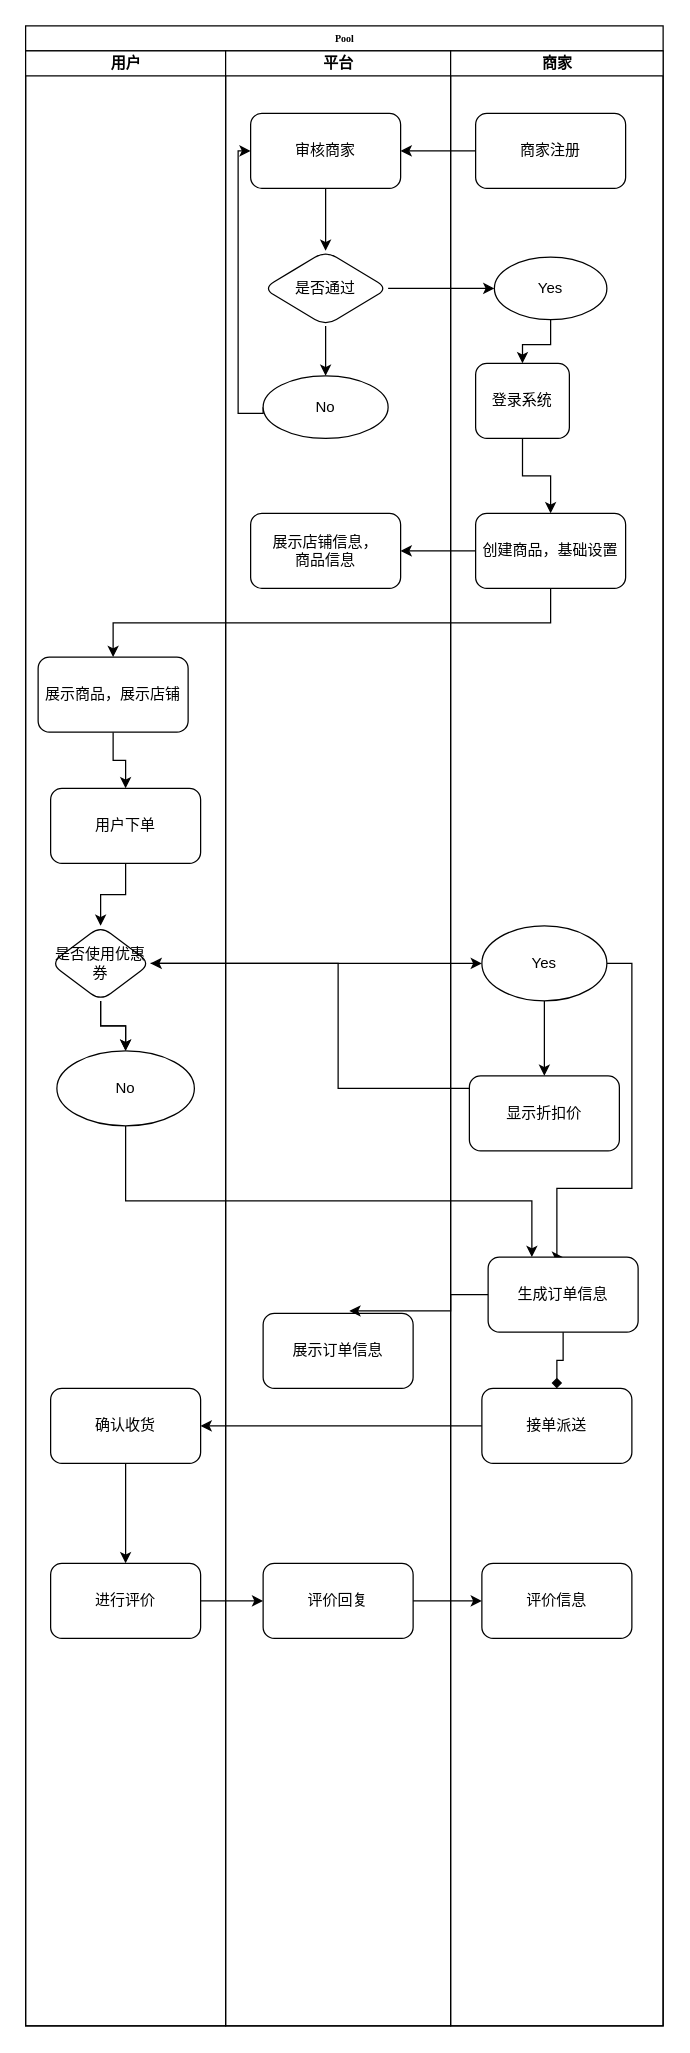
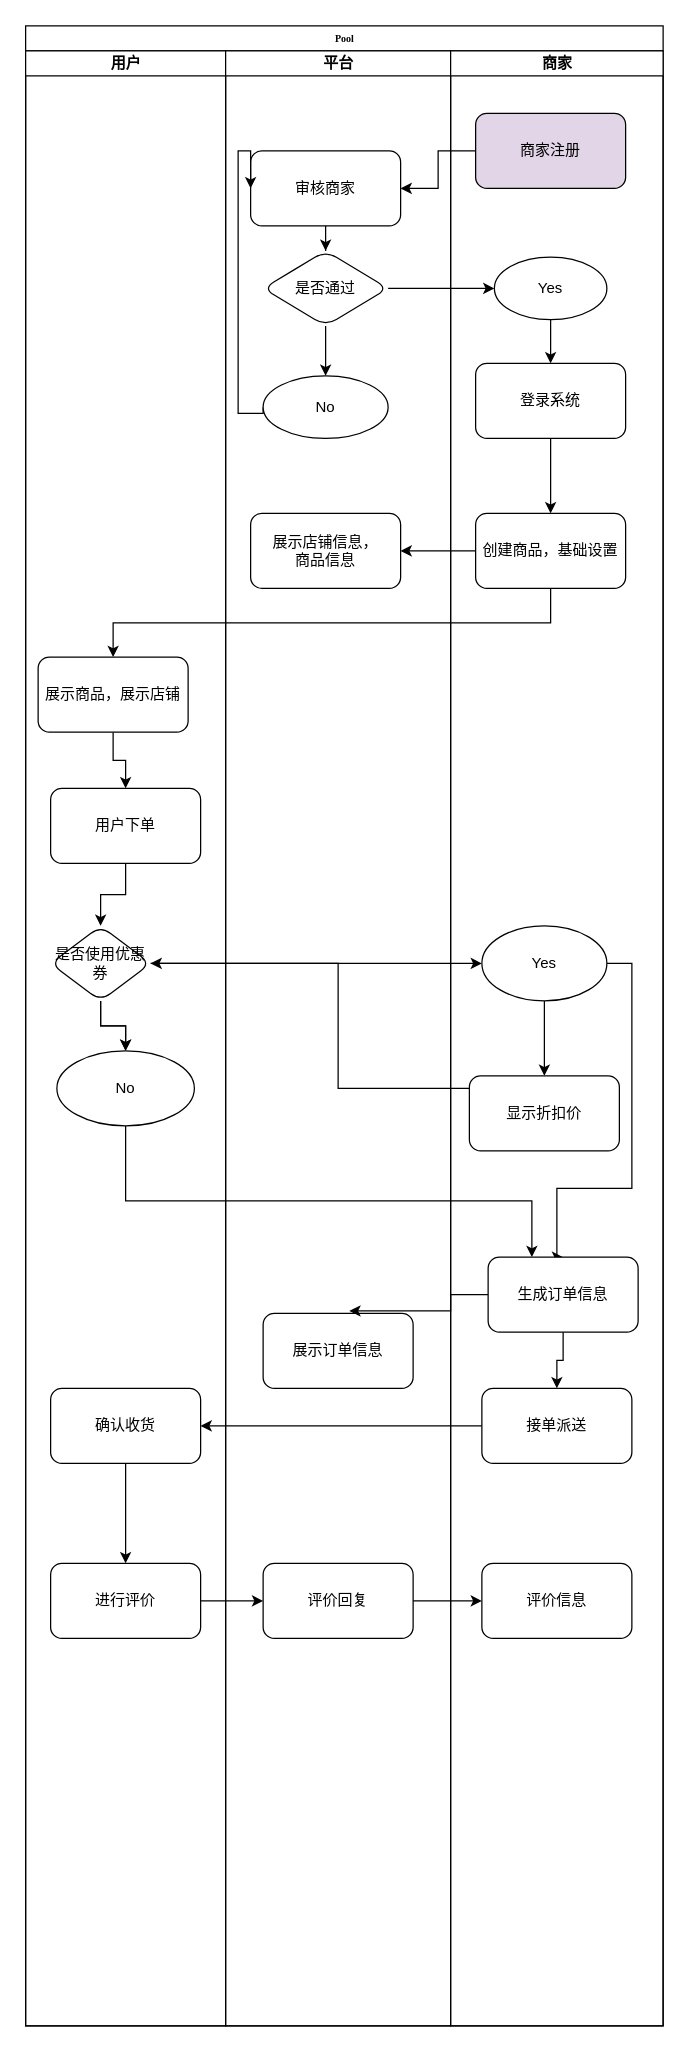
(326, 151) -> (326, 188)
(551, 151) -> (551, 151)
(523, 401) -> (551, 401)
(557, 1377) -> (557, 1378)
